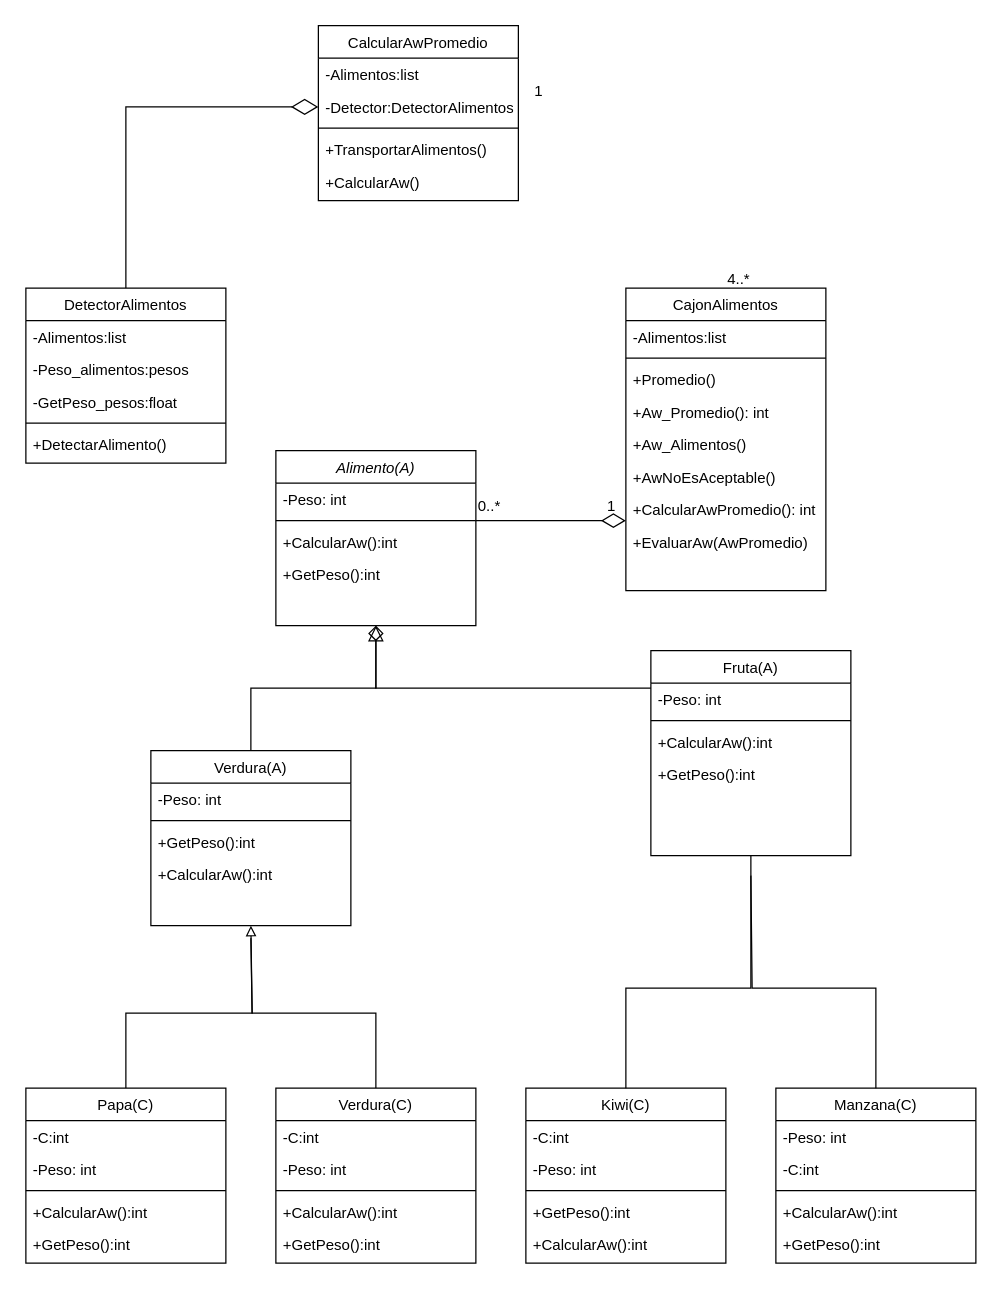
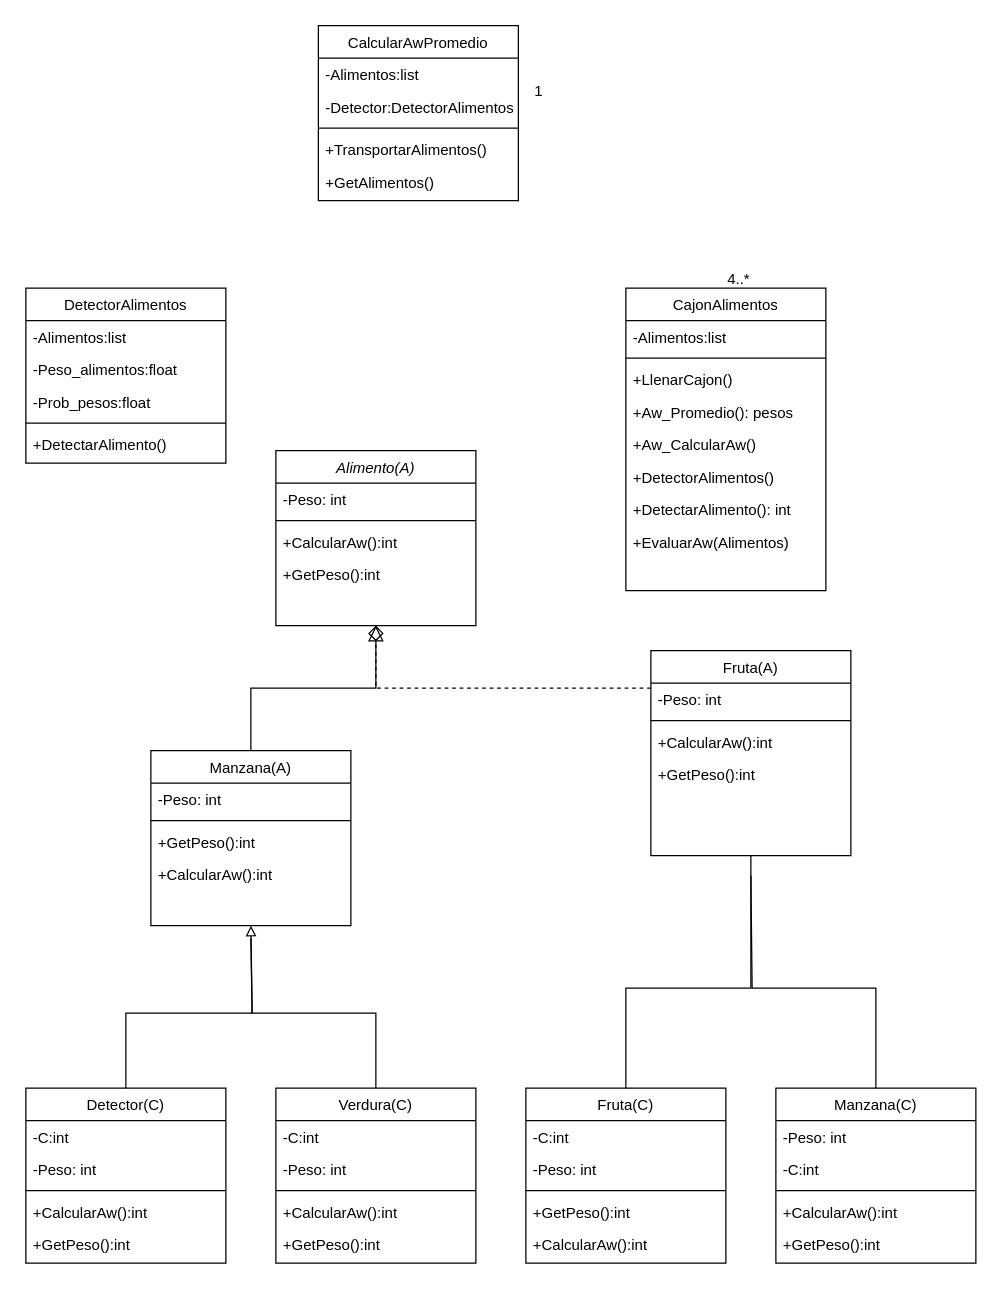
(126, 115) -> none
(376, 183) -> (384, 183)
(115, 370) -> (113, 370)
(677, 380) -> (689, 380)
(113, 403) -> (100, 403)
(705, 413) -> (715, 413)
(692, 445) -> (696, 445)
(706, 478) -> (713, 478)
(730, 510) -> (724, 510)
(539, 521) -> none
(721, 543) -> (715, 543)
(513, 688) -> (513, 688)
(250, 768) -> (250, 768)
(125, 1105) -> (125, 1105)
(625, 1105) -> (625, 1105)
